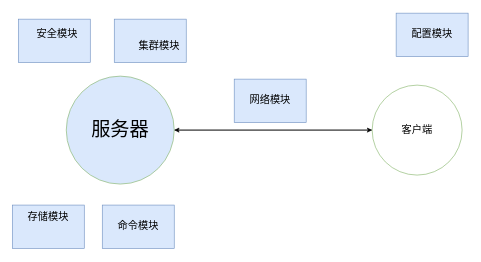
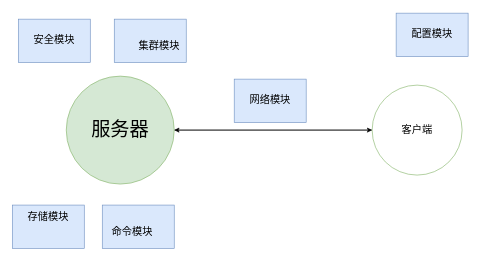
(57, 35) -> (54, 41)
(120, 130) -> (120, 130)
(138, 227) -> (132, 233)
